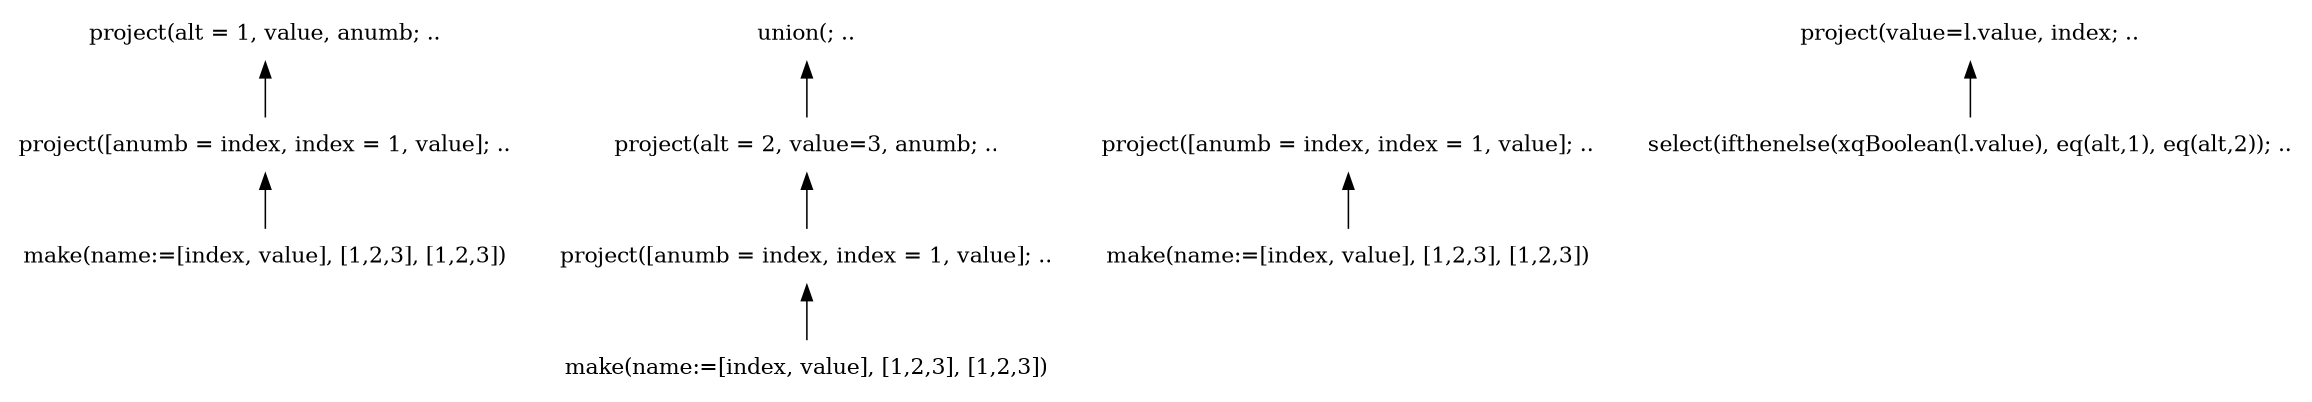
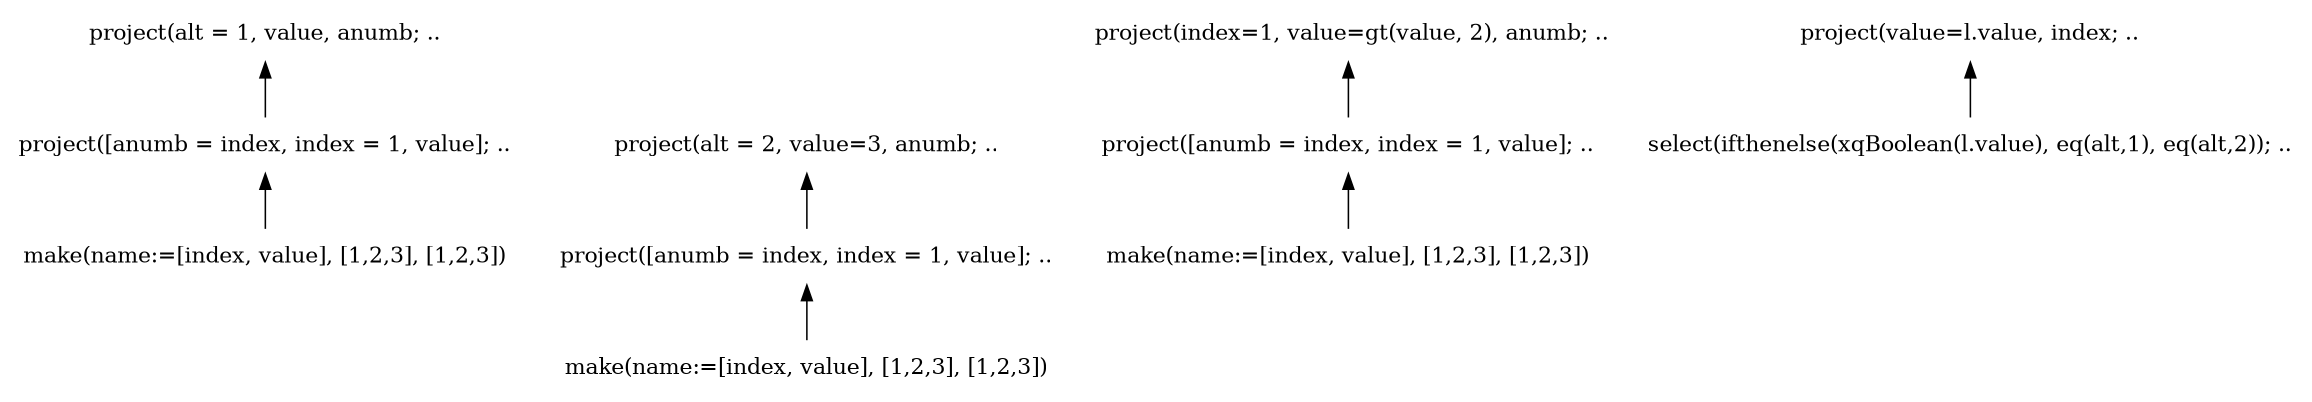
(807, 34) -> none
none -> (1348, 34)
